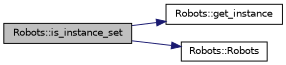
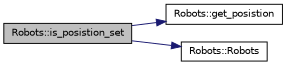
(224, 14) -> (224, 14)
(68, 33) -> (68, 33)
